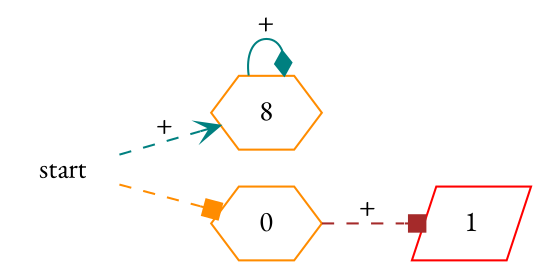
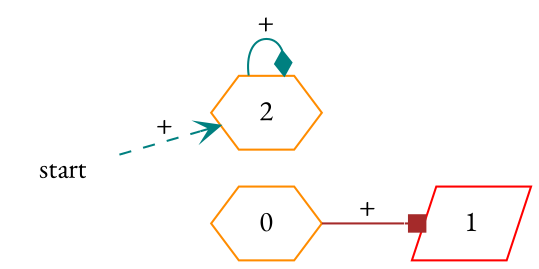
(266, 113) -> (266, 113)
(160, 195) -> none
(363, 223) -> (363, 223)
